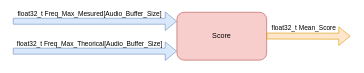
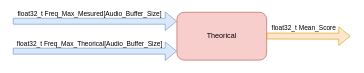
(222, 36) -> (222, 36)
